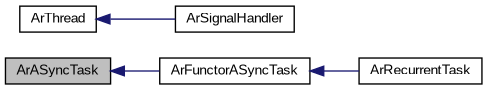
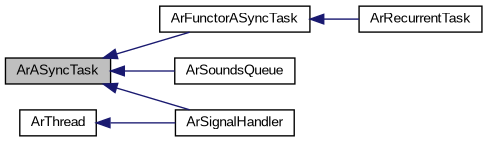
none -> (235, 71)
none -> (153, 99)
